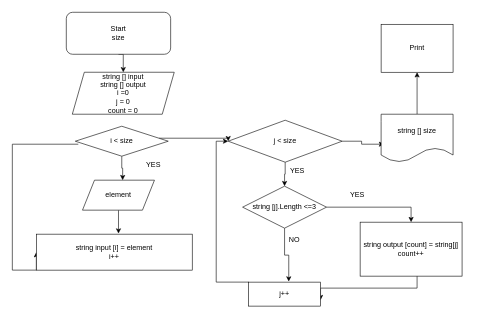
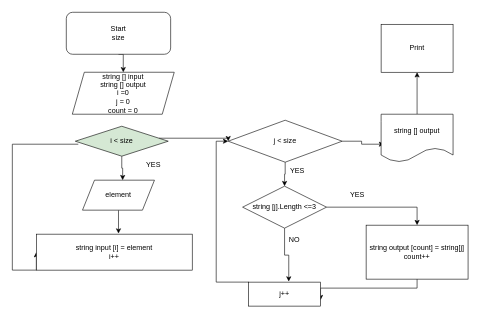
(417, 131) -> (417, 131)
(122, 141) -> (122, 141)
(411, 249) -> (417, 252)
